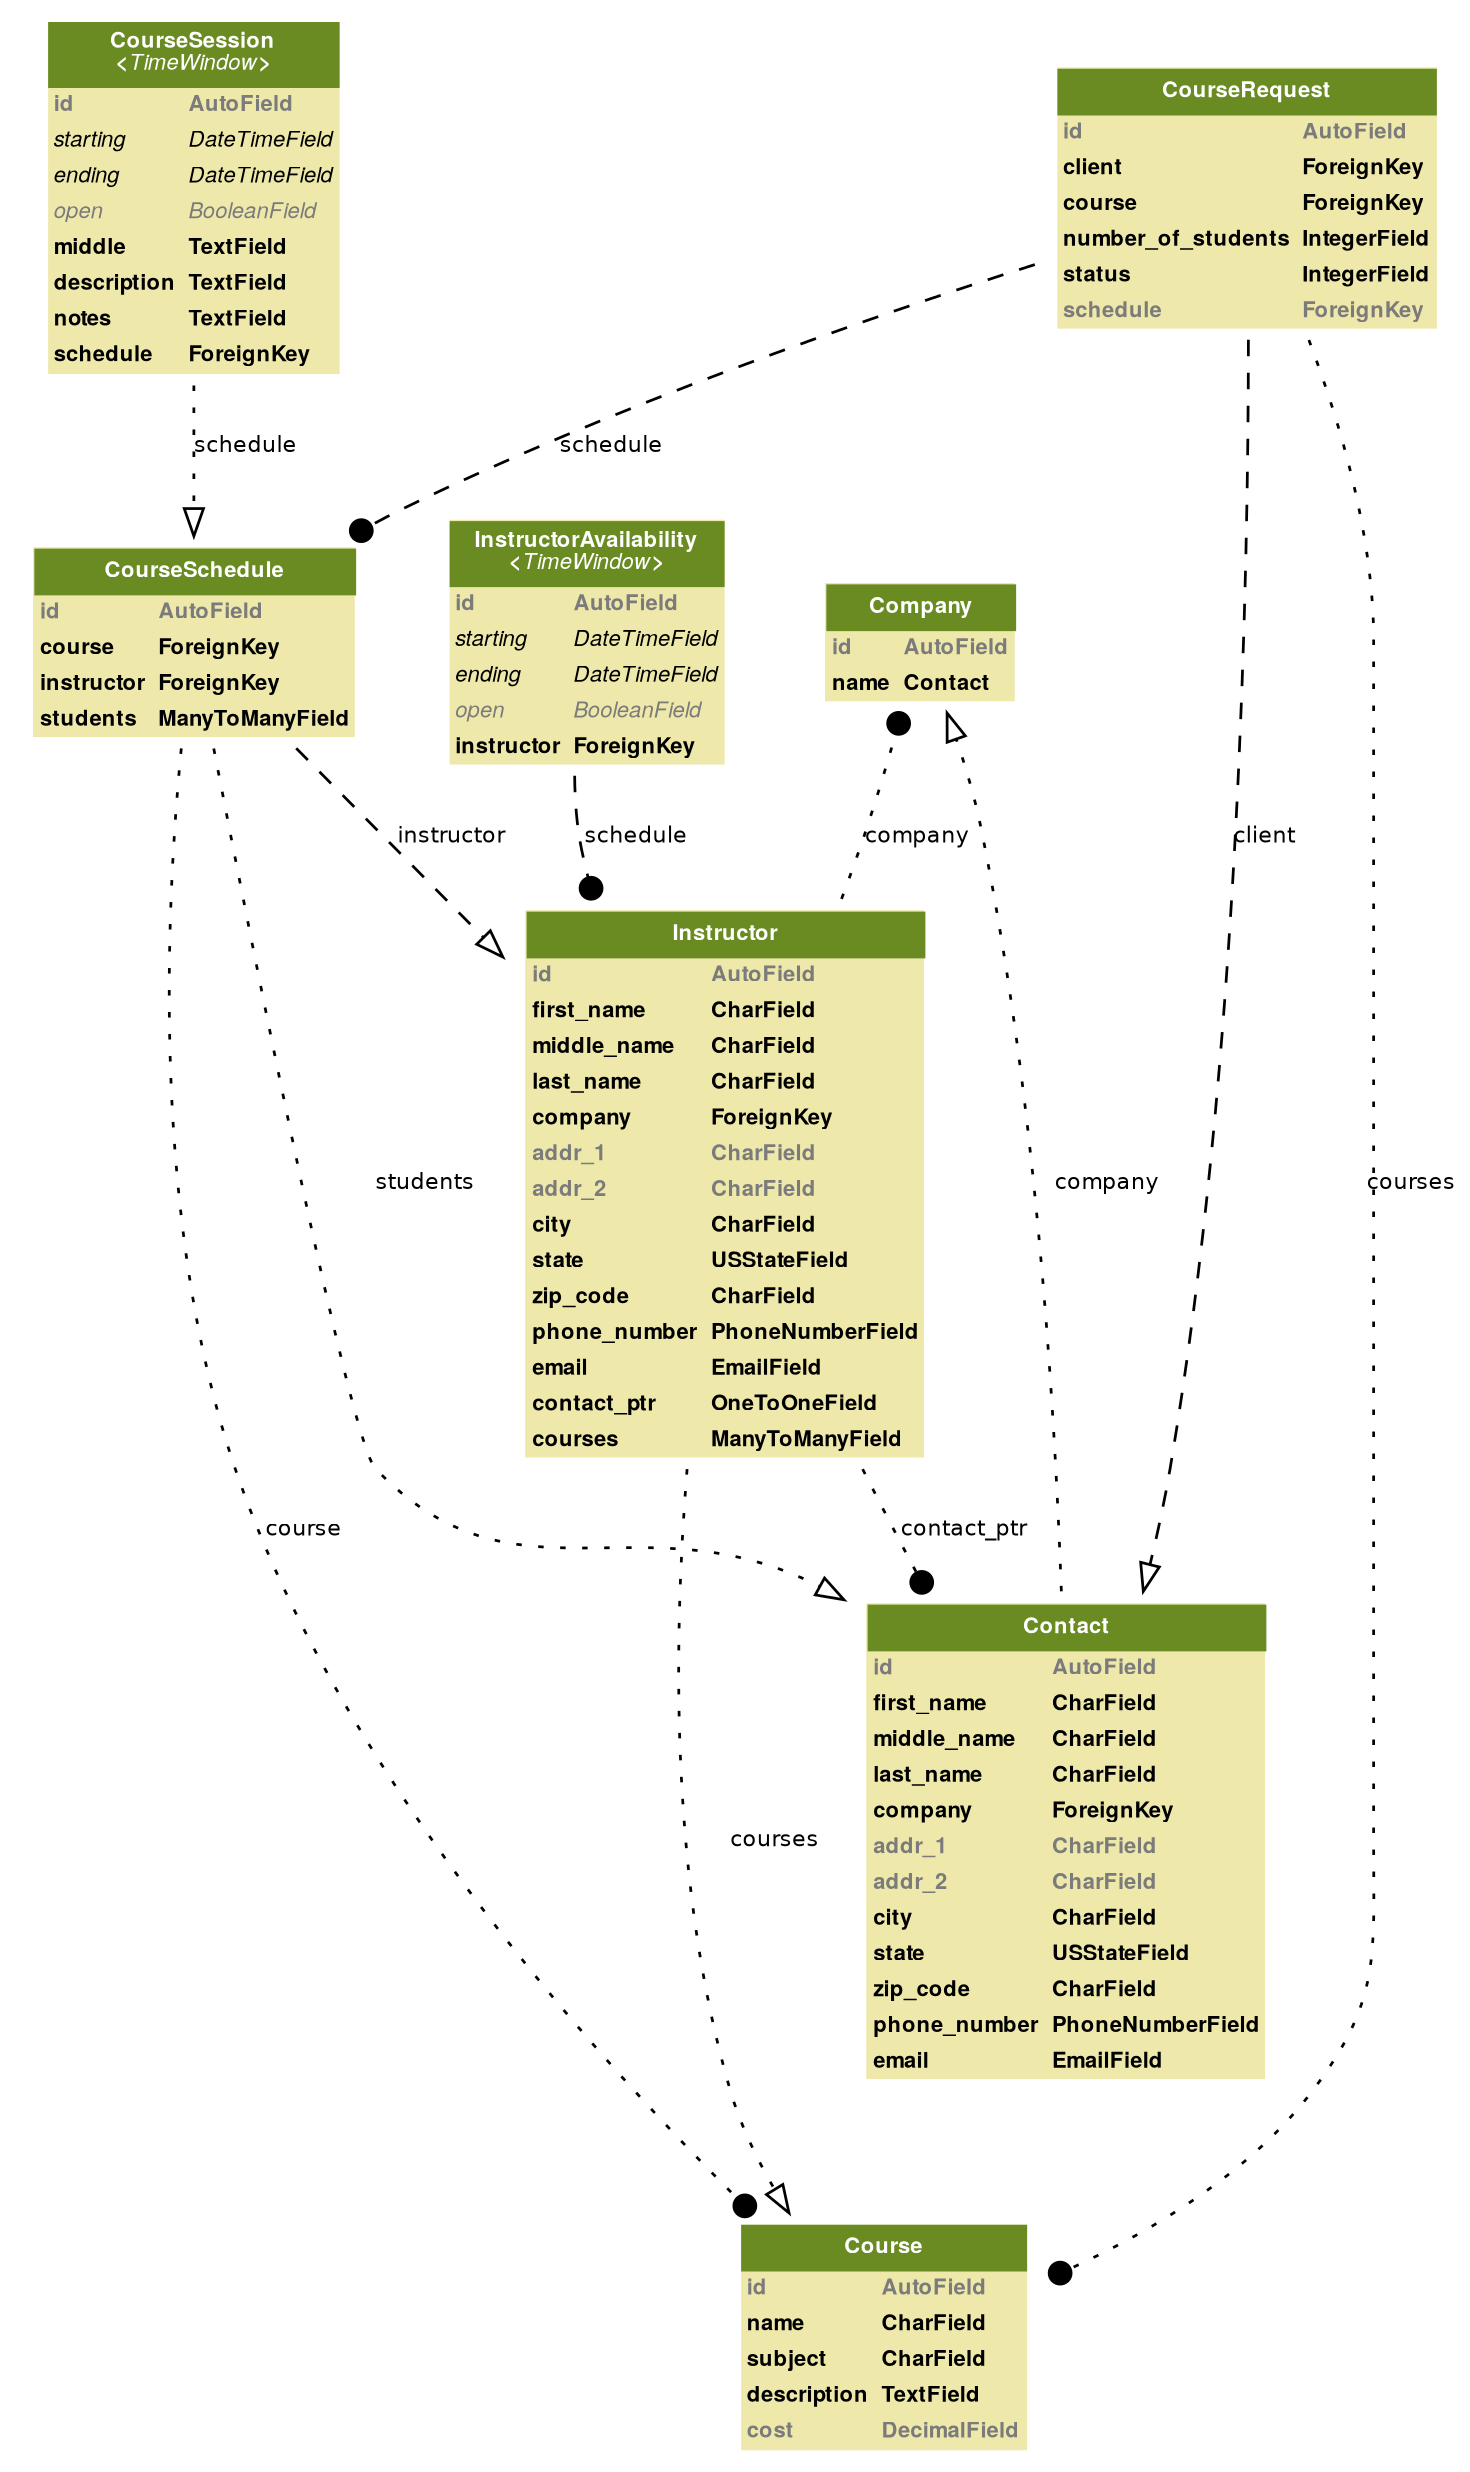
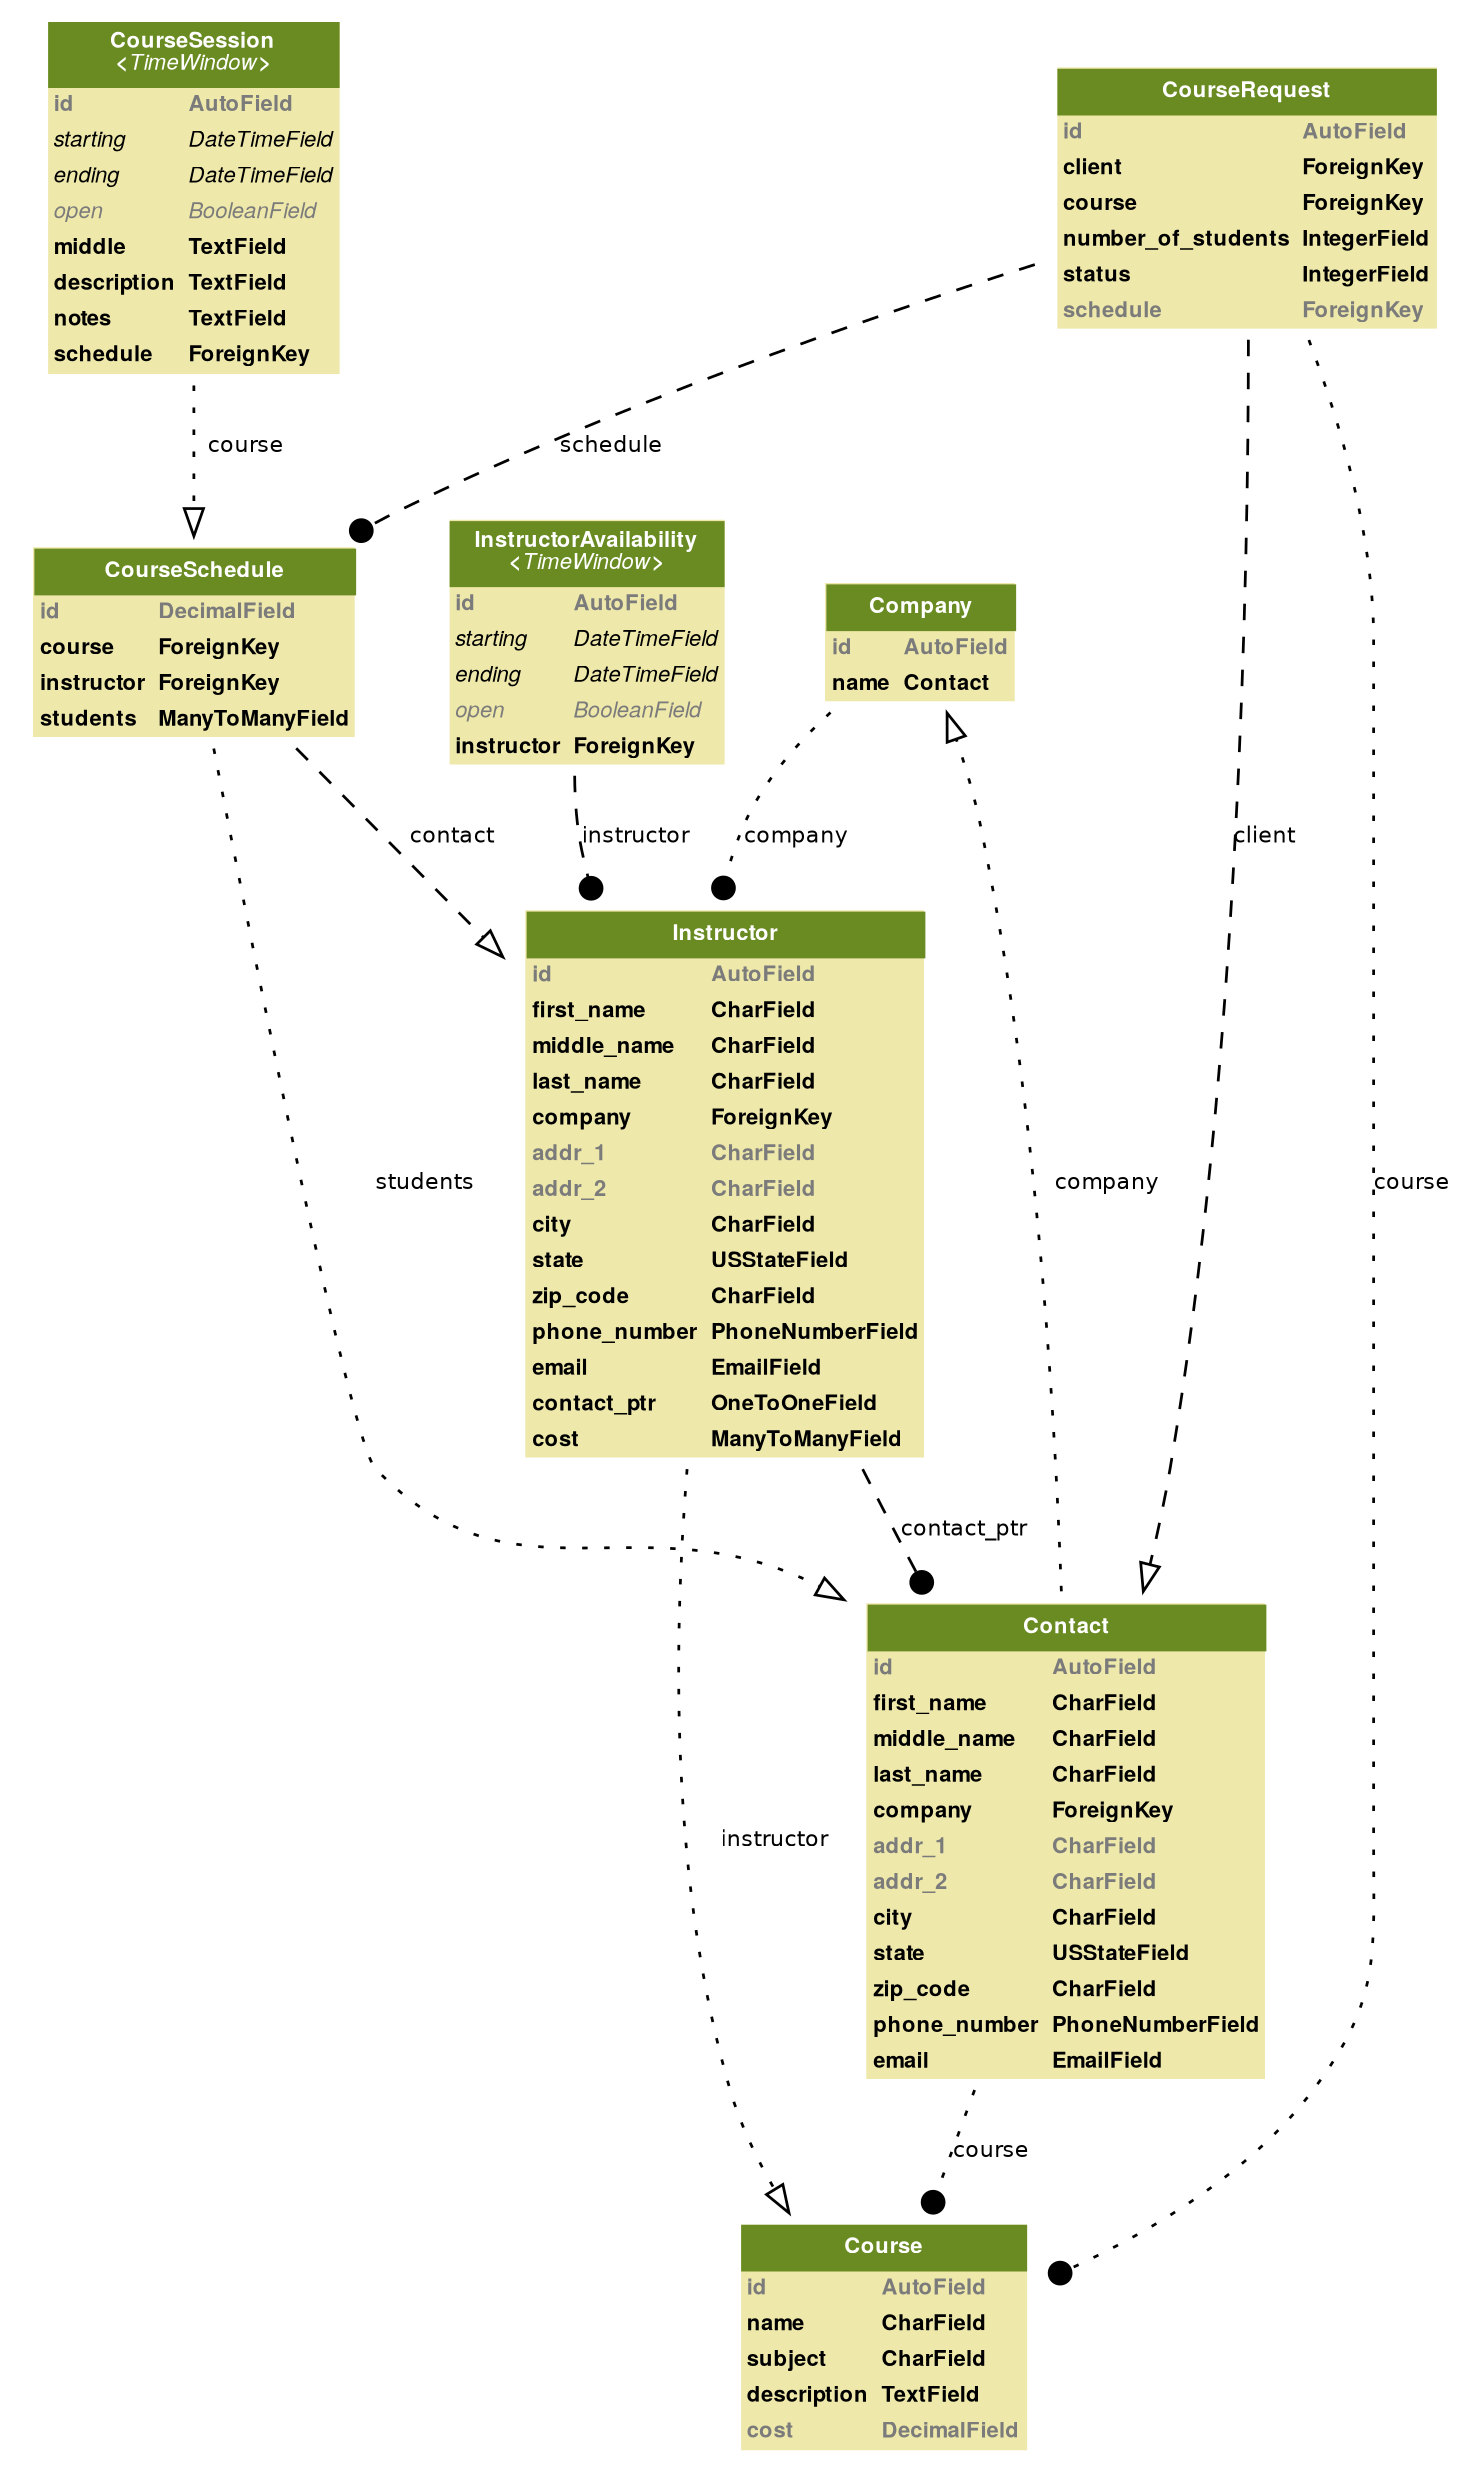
(246, 447) -> (246, 447)
(212, 612) -> (228, 612)
(870, 817) -> (766, 786)
(452, 837) -> (452, 837)
(637, 837) -> (637, 837)
(1412, 1184) -> (1412, 1184)
(576, 1440) -> (557, 1440)
(889, 1521) -> (889, 1521)
(266, 1545) -> (956, 2141)
(776, 1841) -> (776, 1841)
